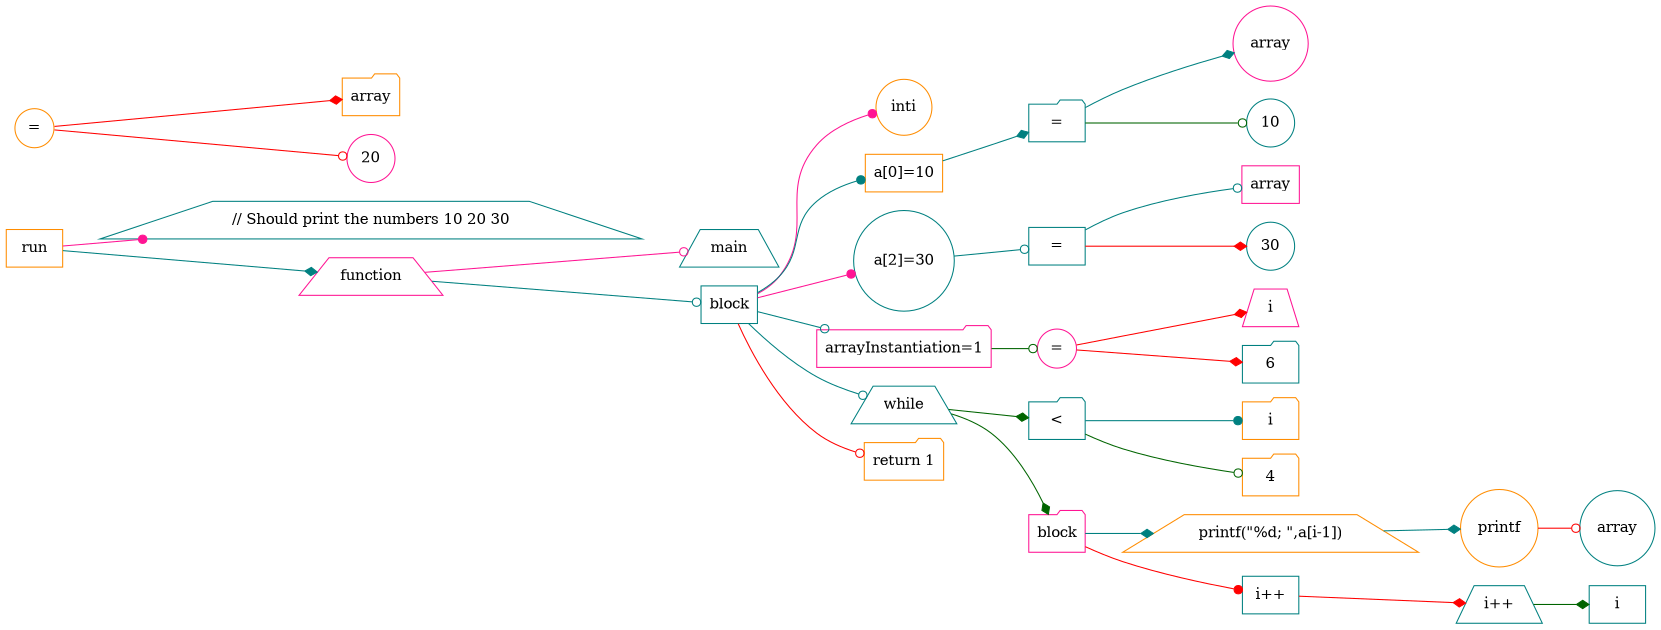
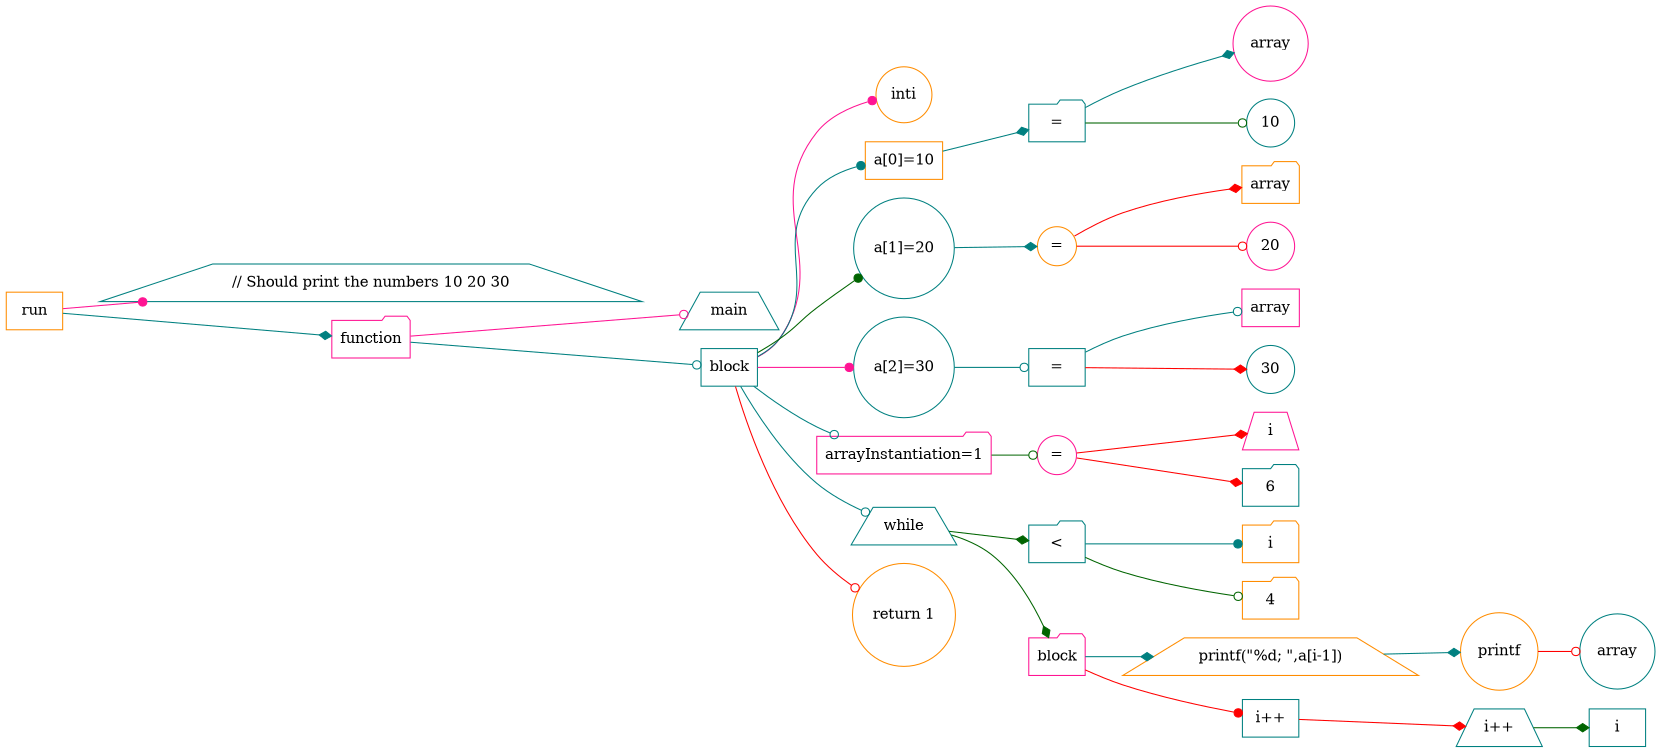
none -> (904, 248)
(371, 277) -> (371, 339)
(904, 461) -> (904, 615)
